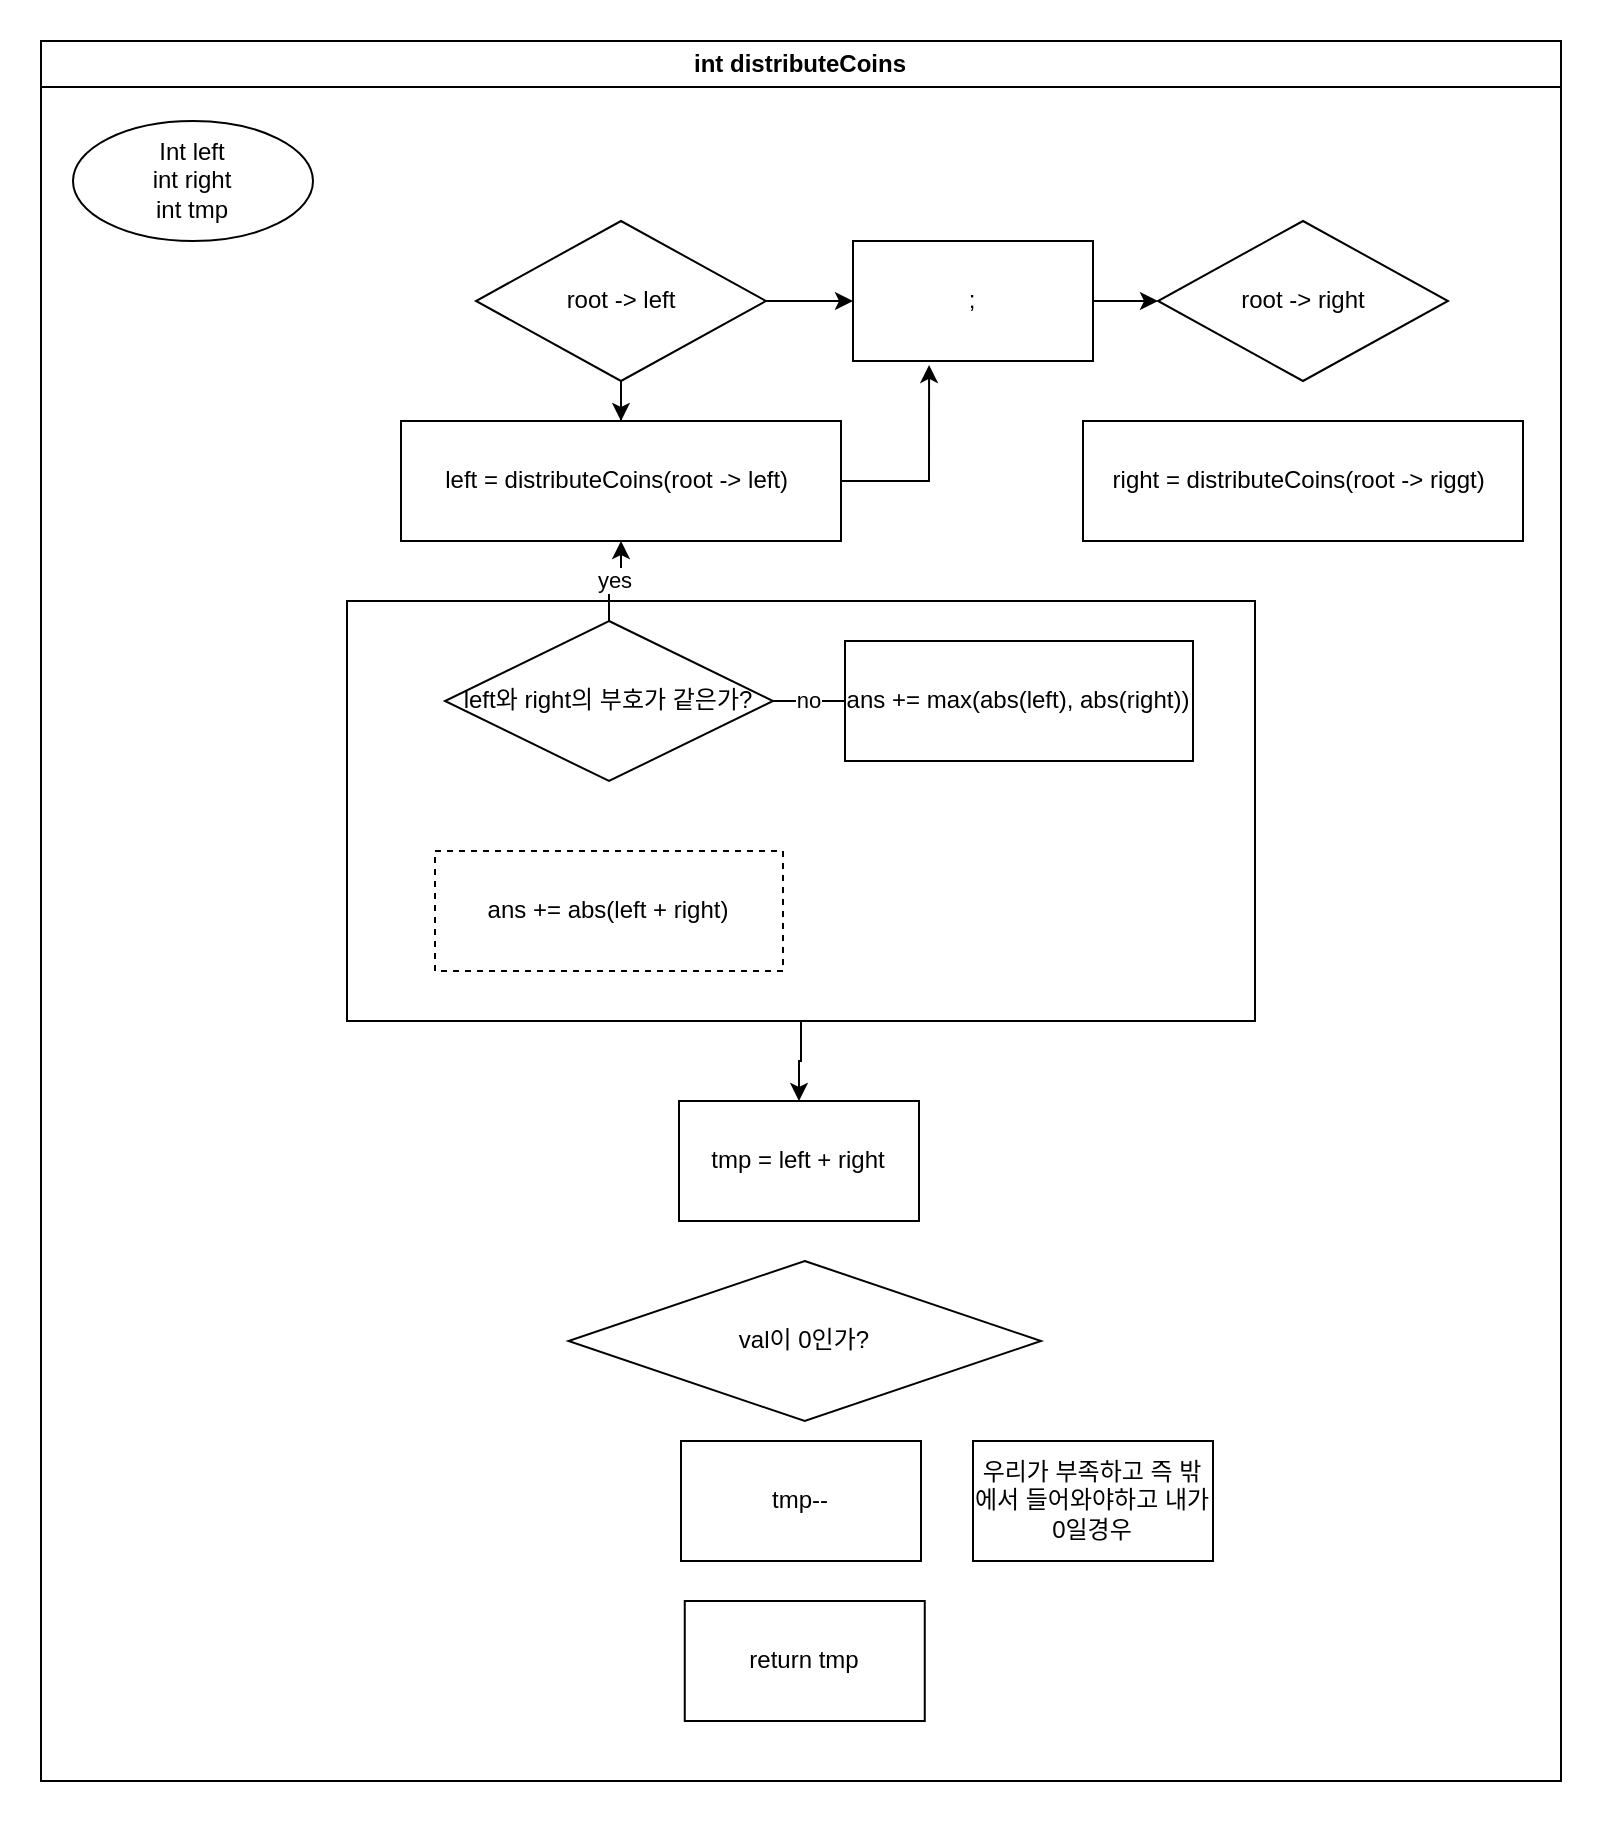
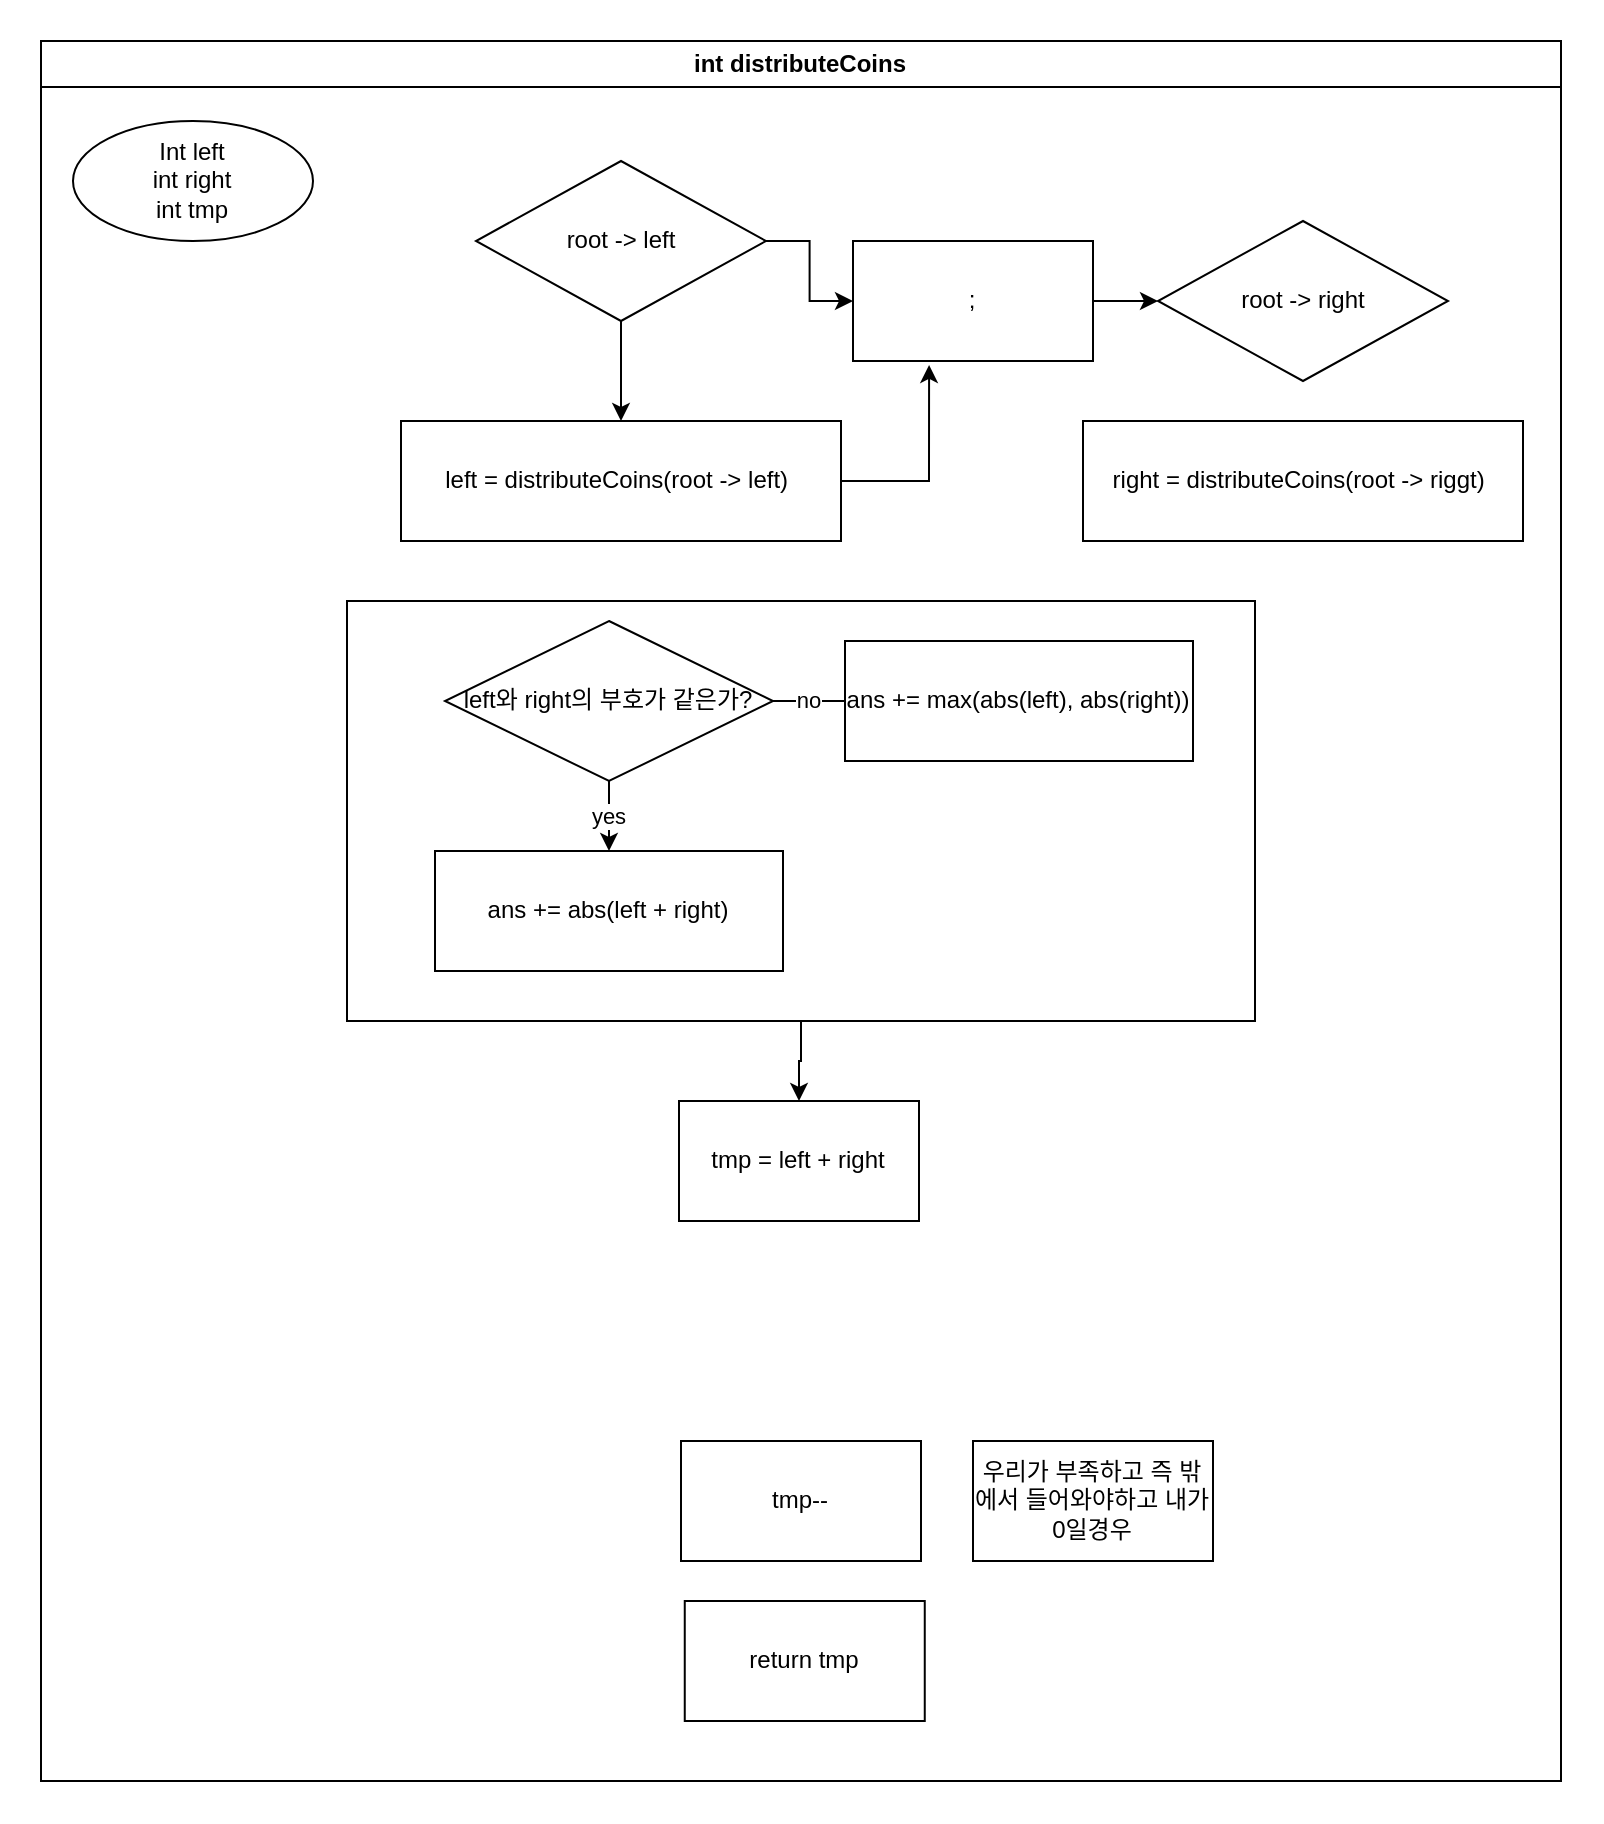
(621, 301) -> (621, 241)
(609, 582) -> (609, 819)
(609, 911) -> (609, 911)
(805, 1341) -> none
